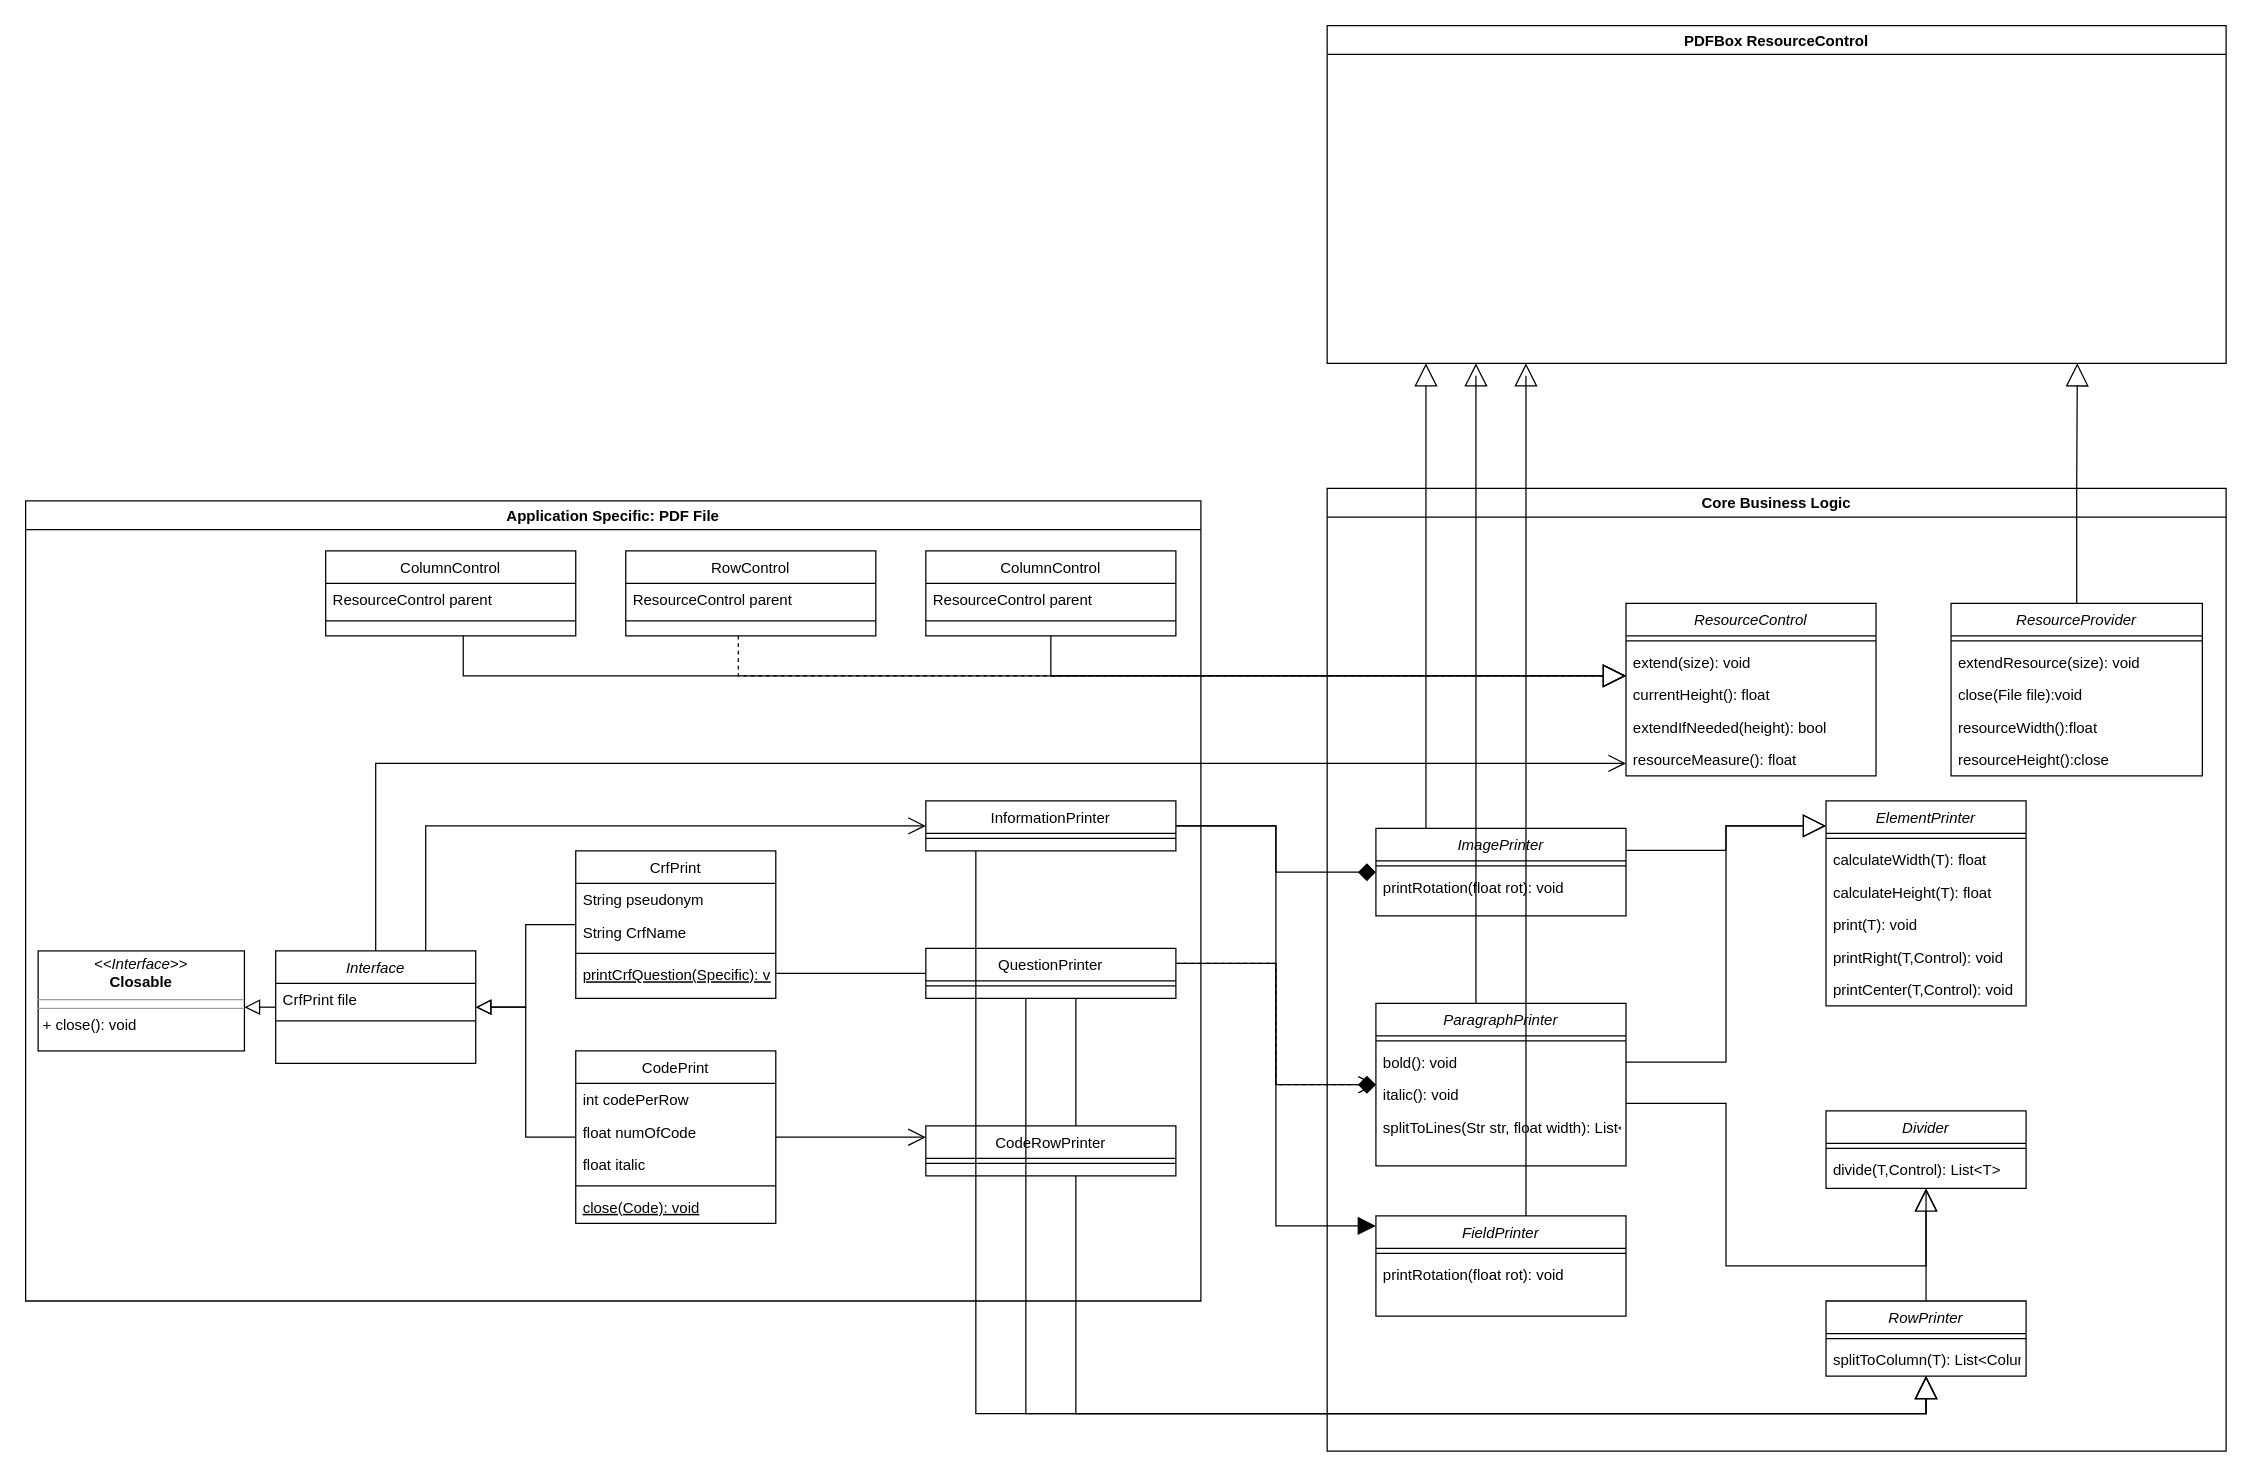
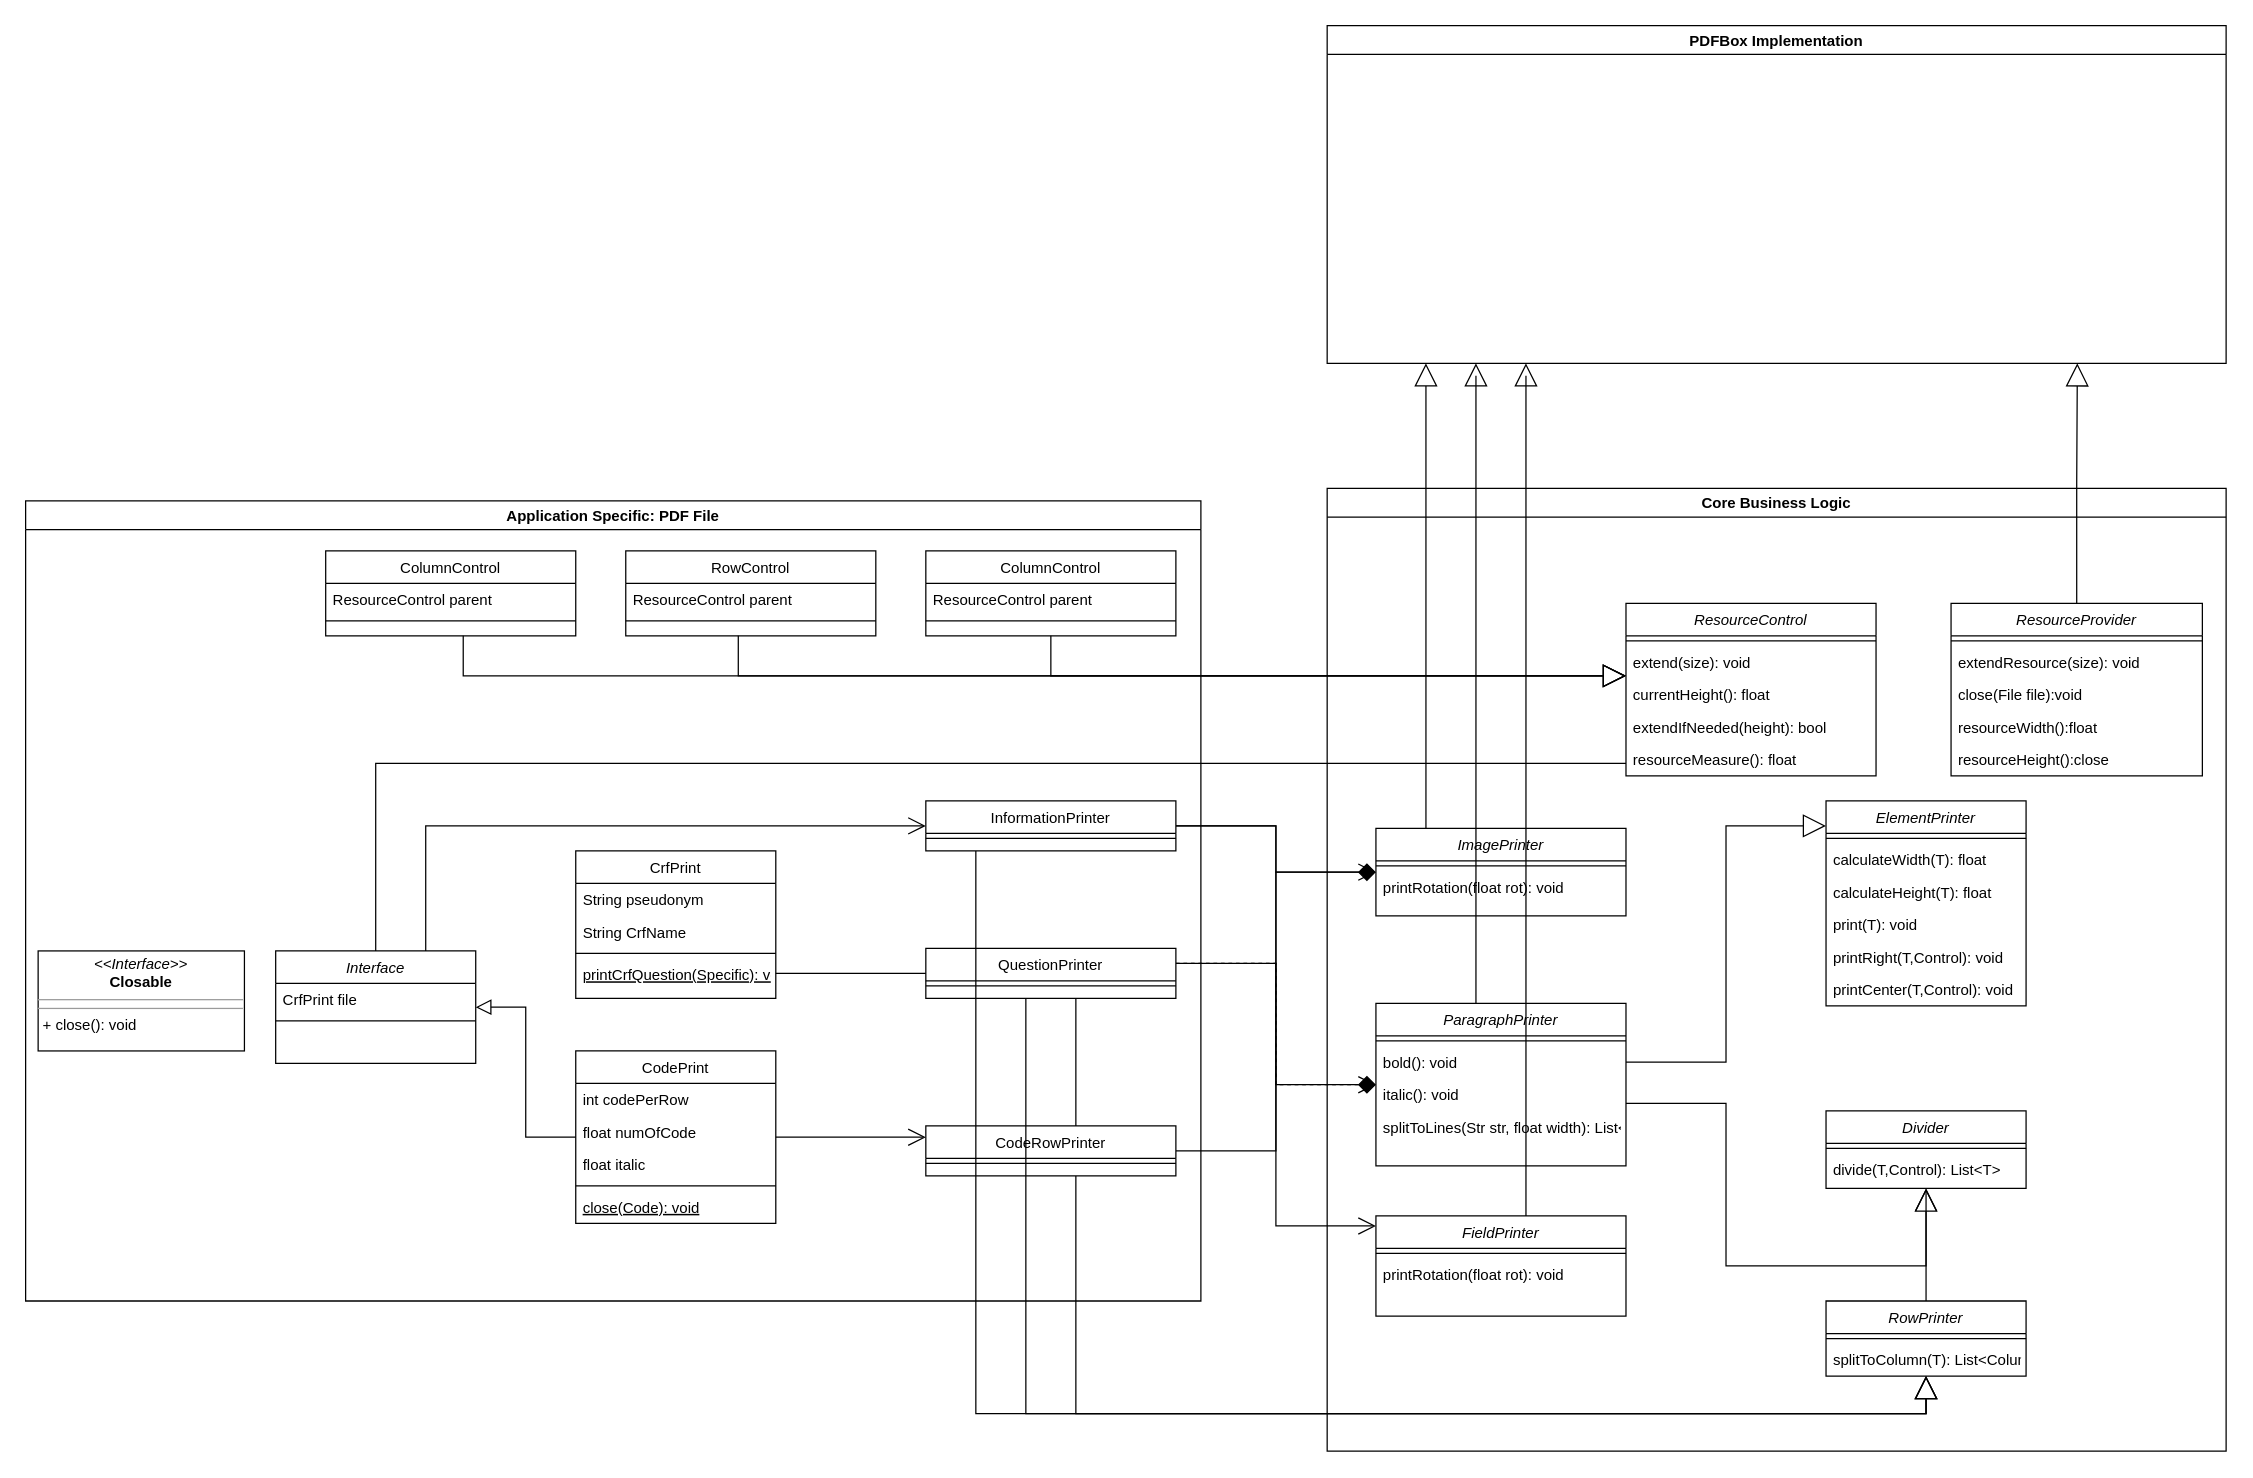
(1776, 41) -> (1776, 41)
(738, 655) -> (738, 655)
(1620, 763) -> (1620, 763)
(1674, 850) -> none
(526, 940) -> none
(267, 1007) -> none
none -> (1224, 1151)
(1357, 1226) -> (1363, 1226)
